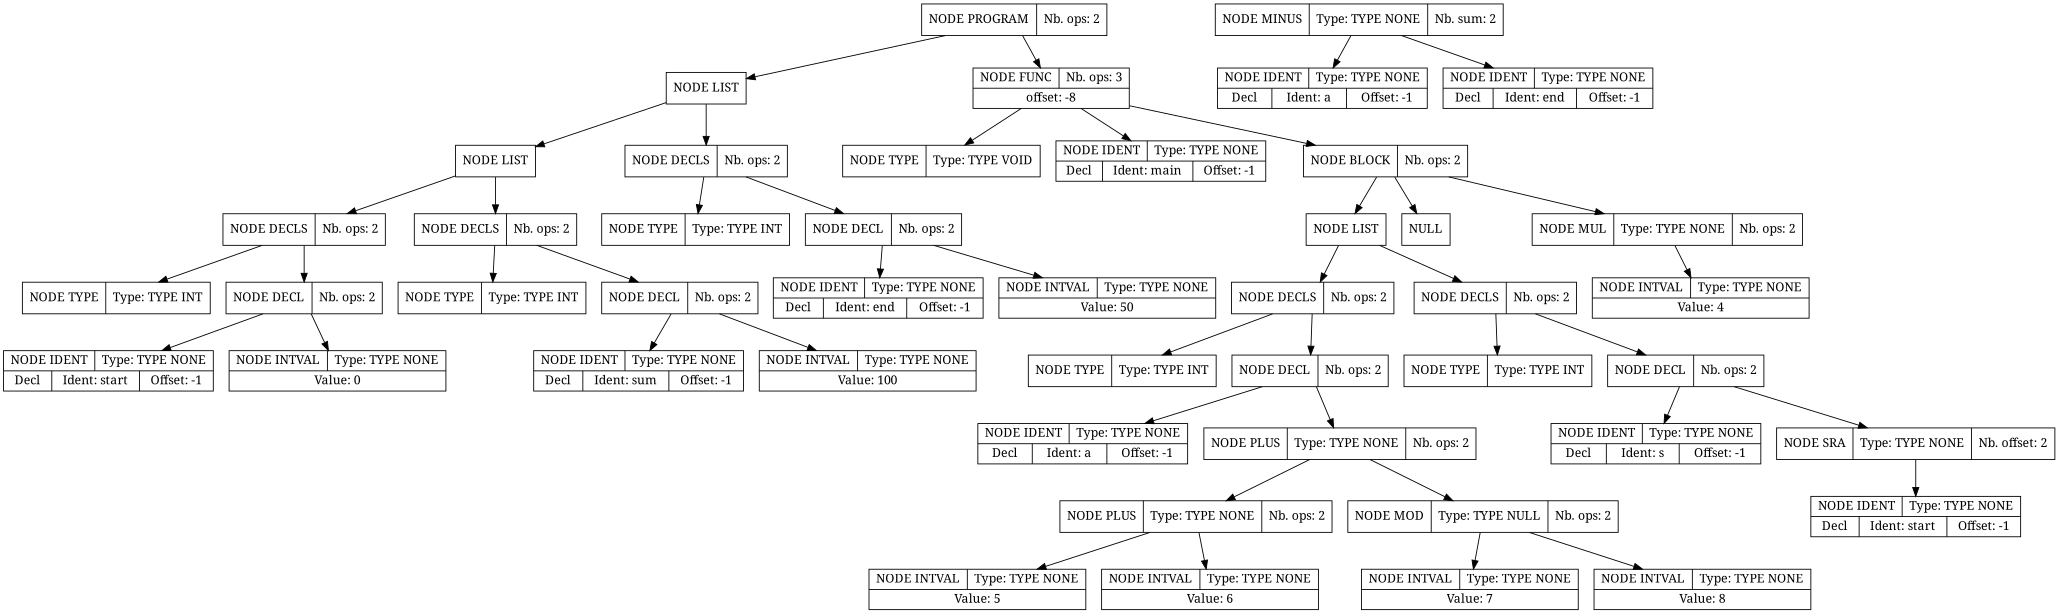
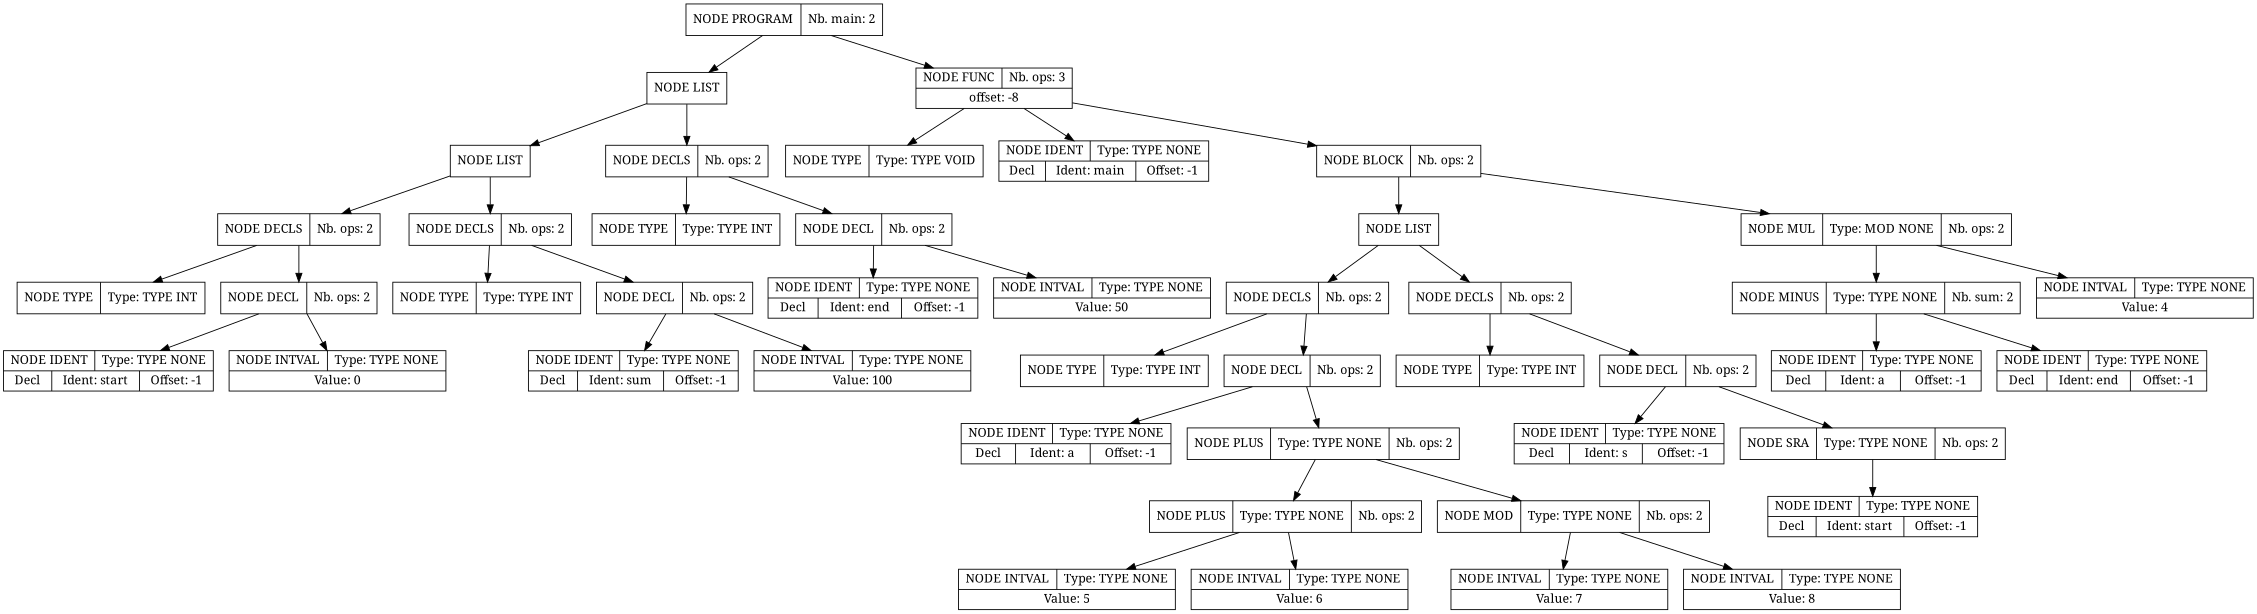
(1072, 19) -> (842, 19)
(1673, 229) -> (1882, 229)
(1426, 230) -> none
none -> (1876, 259)
(2013, 443) -> (1970, 443)
(1490, 516) -> (1580, 516)
